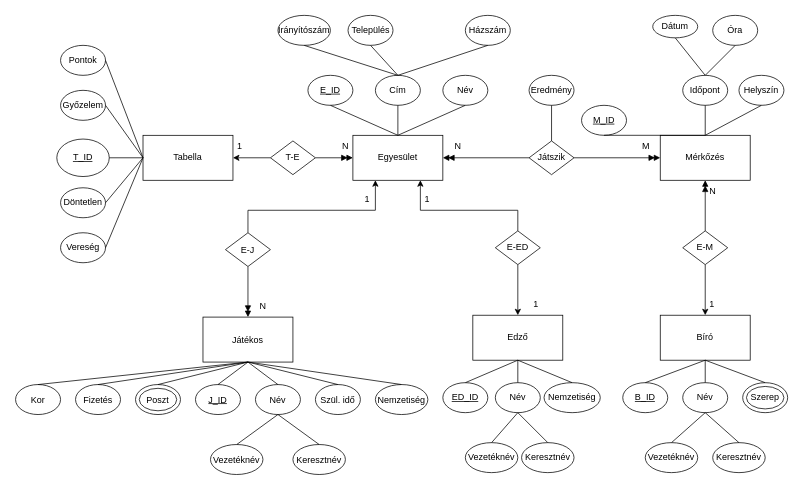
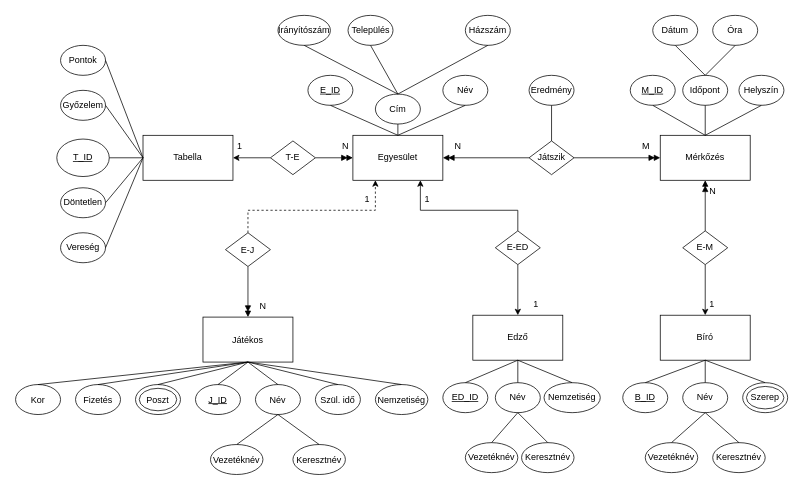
(675, 27) -> (675, 30)
(398, 90) -> (398, 109)
(604, 120) -> (653, 90)
(314, 210) -> (314, 210)
